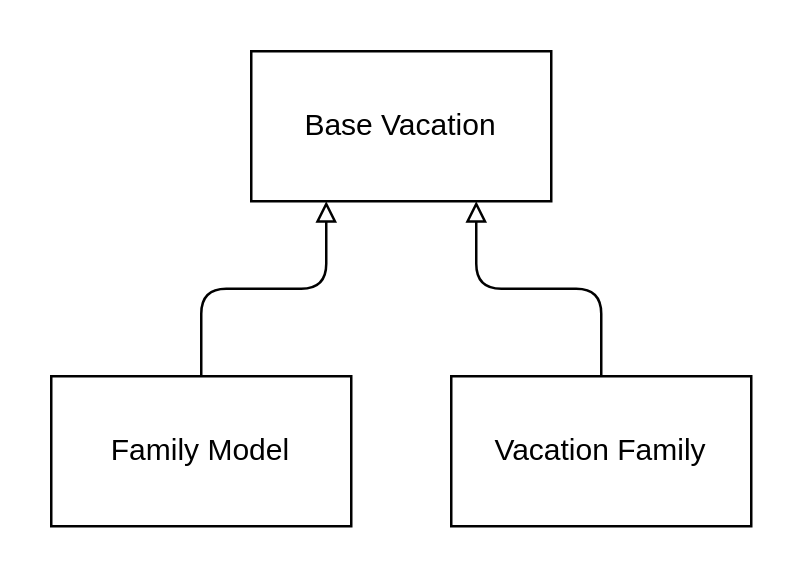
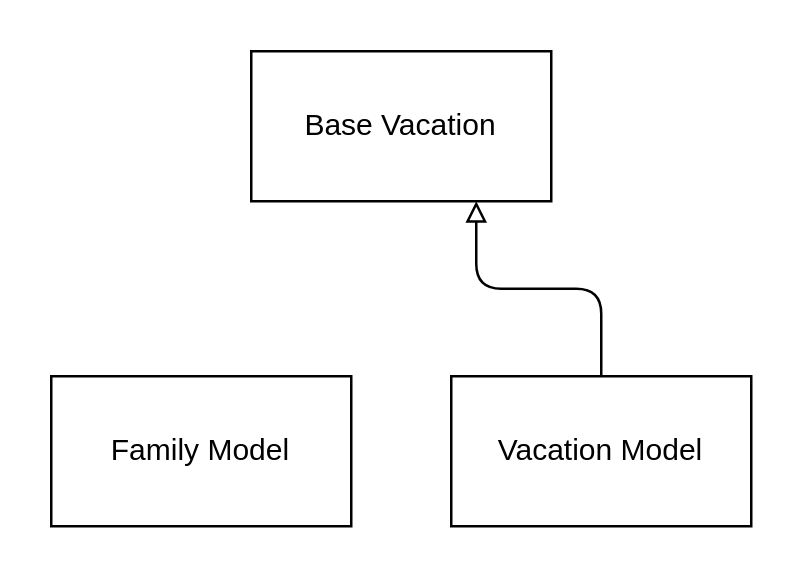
(253, 289) -> none
(601, 451) -> (601, 451)
